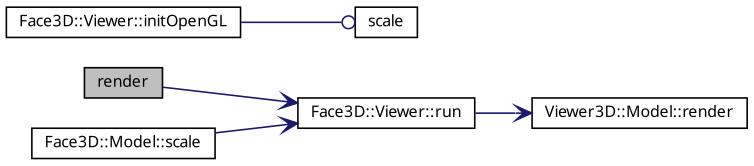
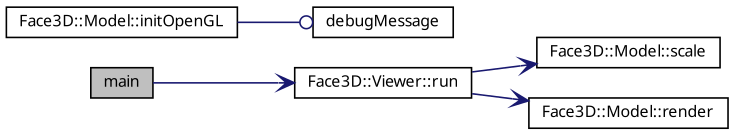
(123, 22) -> (122, 22)
(386, 22) -> (383, 22)
(123, 83) -> (122, 83)
(640, 113) -> (628, 113)
(249, 129) -> (496, 69)
